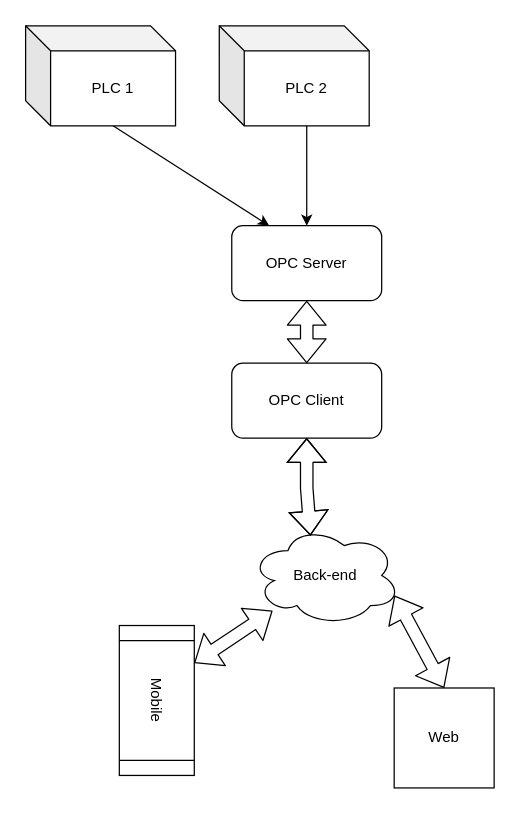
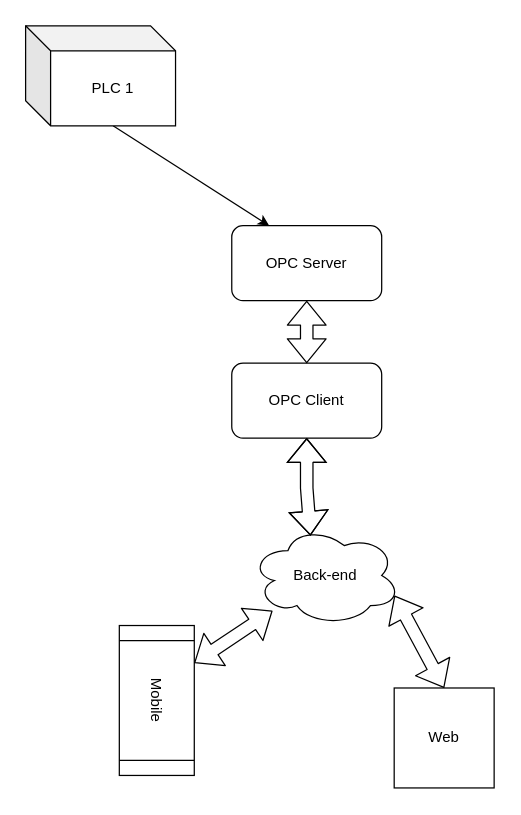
(294, 76) -> none
(307, 172) -> none
